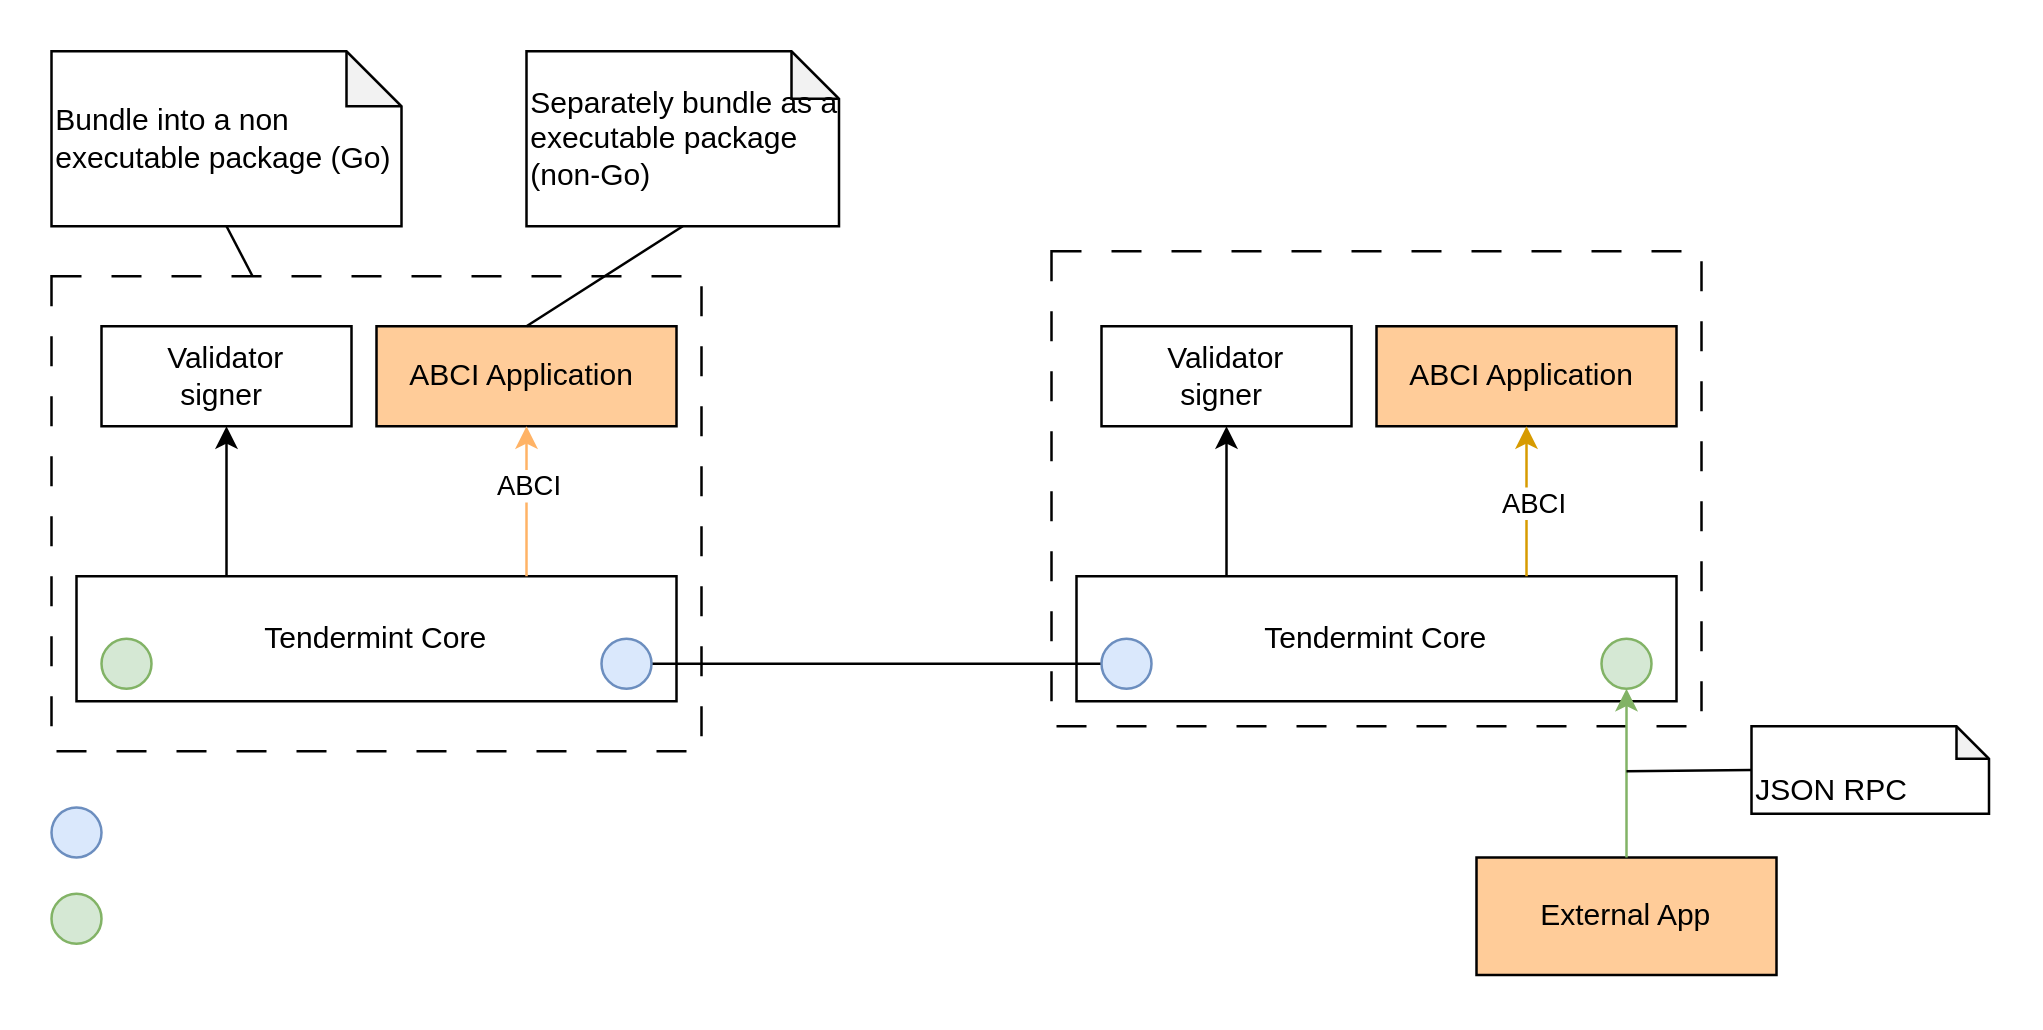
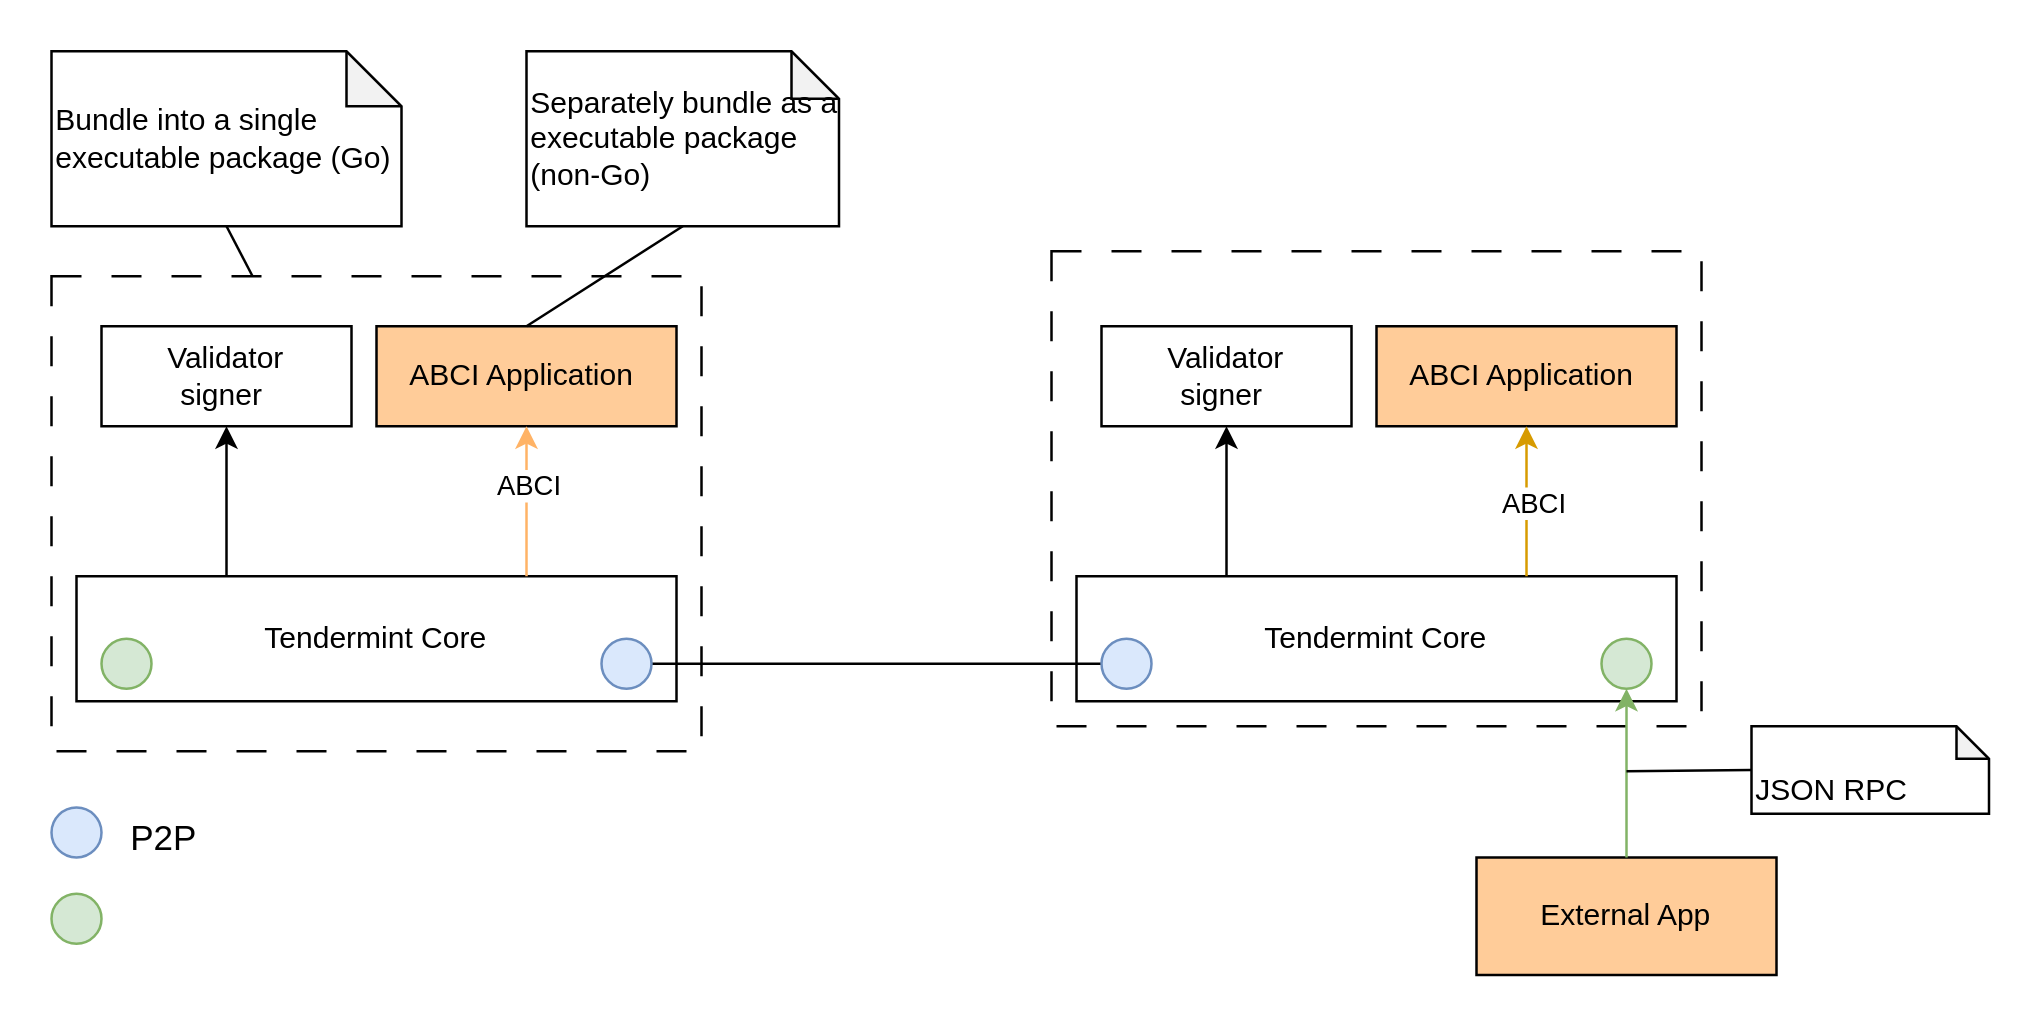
(229, 139) -> (229, 139)
none -> (189, 839)
